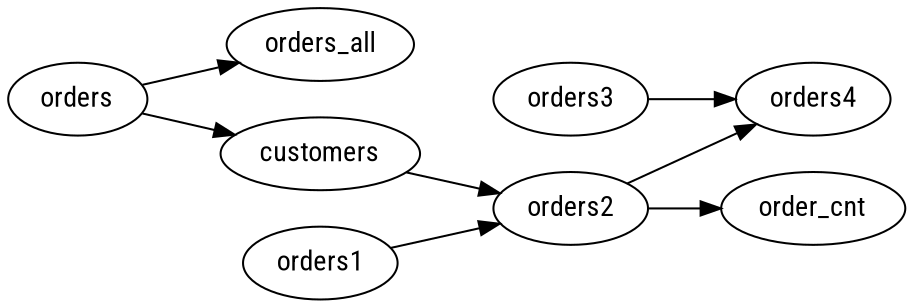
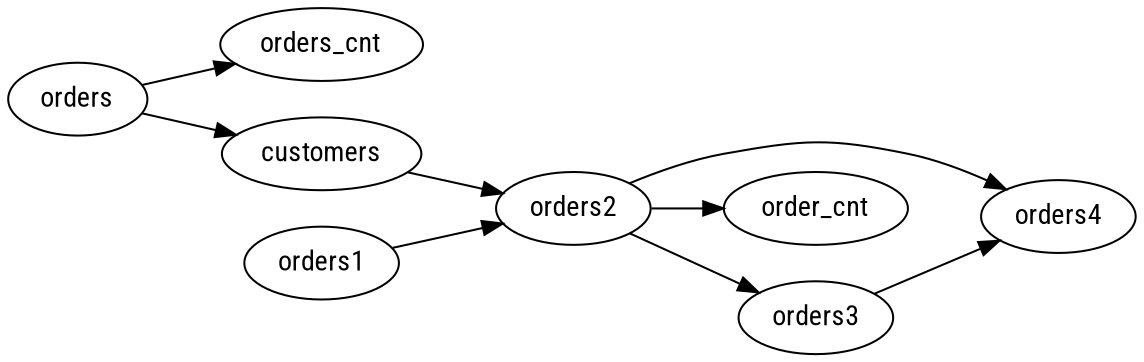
(320, 45) -> (322, 45)
none -> (685, 259)
